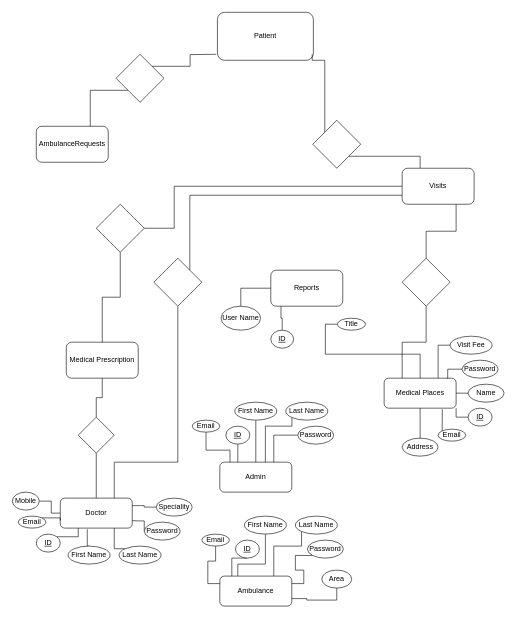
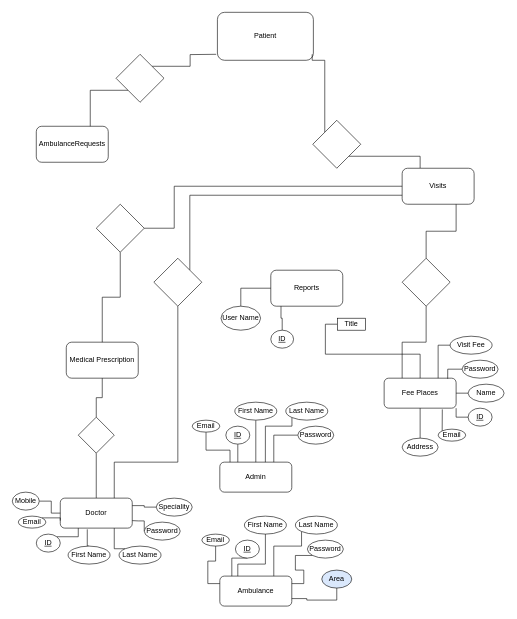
(352, 324) -> (352, 324)
(420, 393) -> (420, 393)
(337, 579) -> (337, 579)
